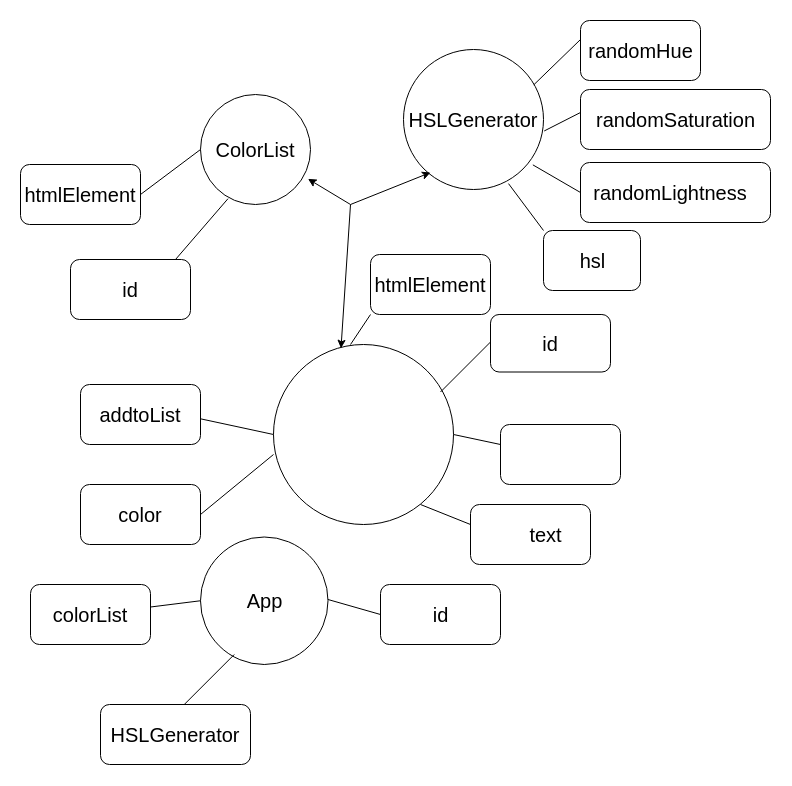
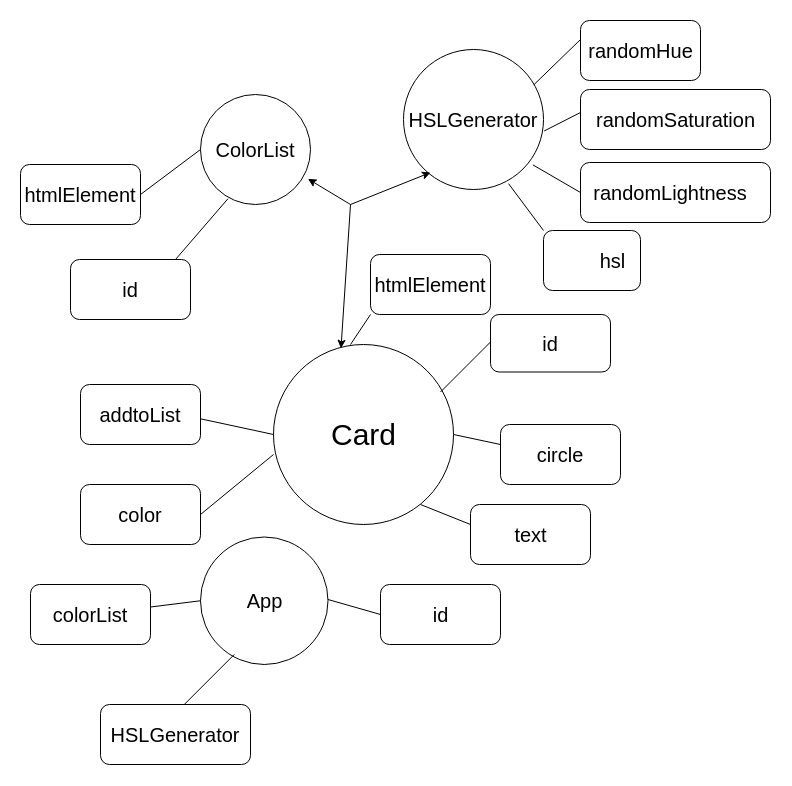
(592, 261) -> (612, 261)
none -> (364, 435)
none -> (561, 455)
(546, 535) -> (531, 535)
